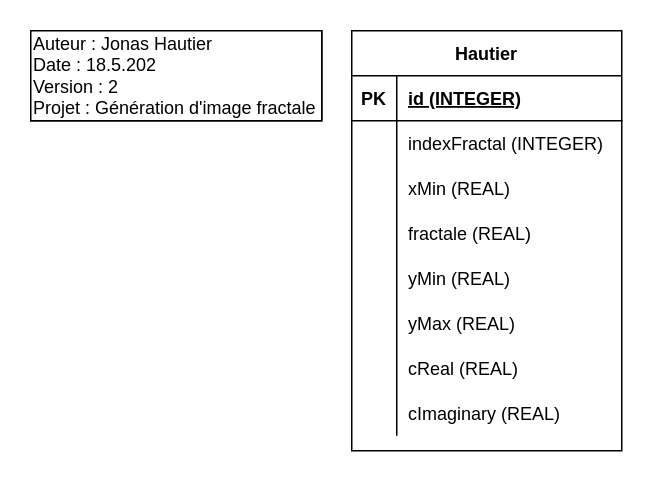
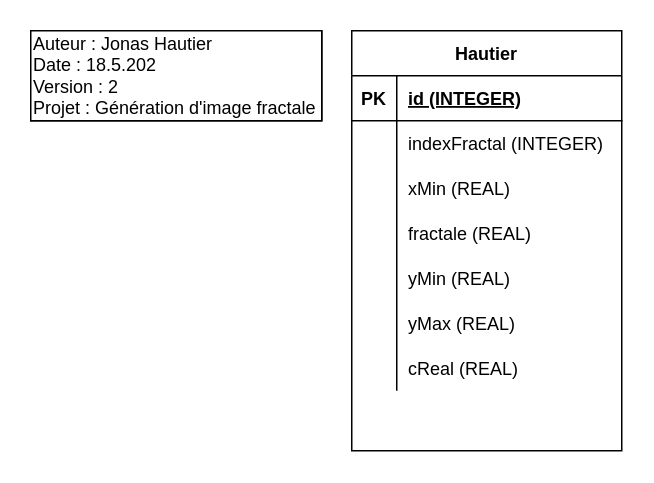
(509, 413) -> none
